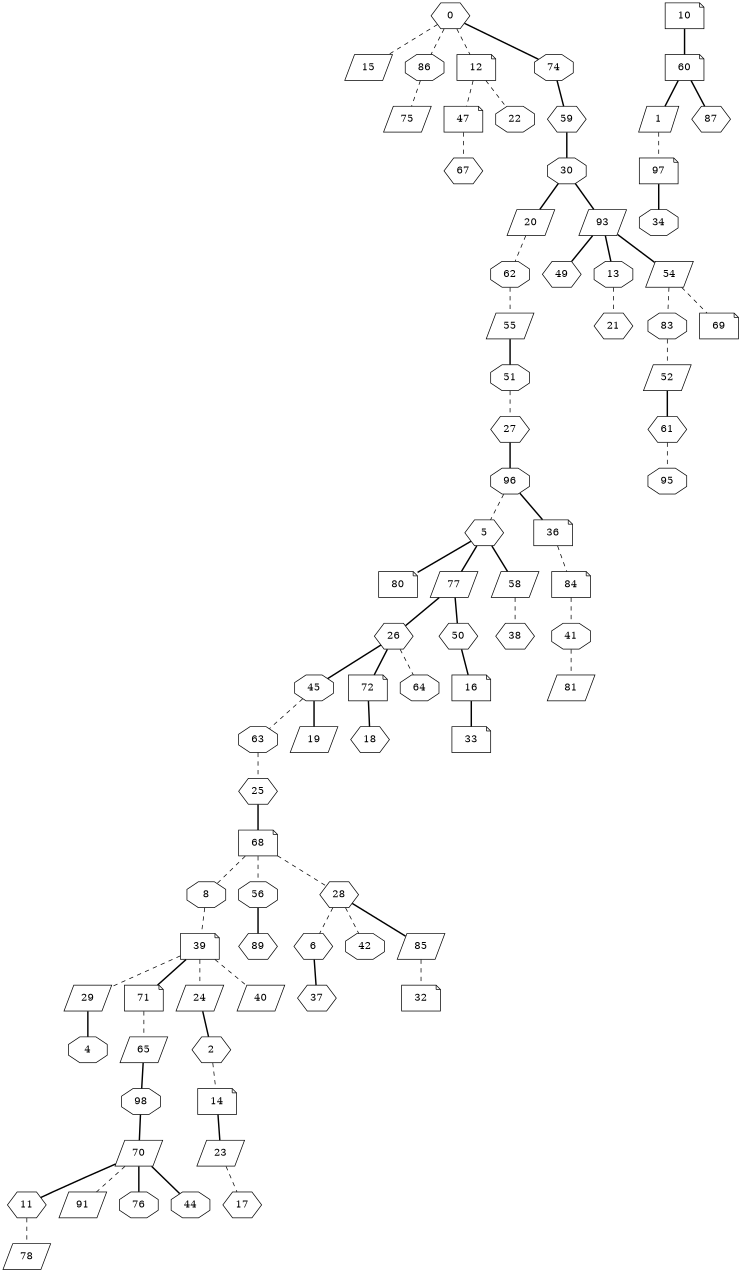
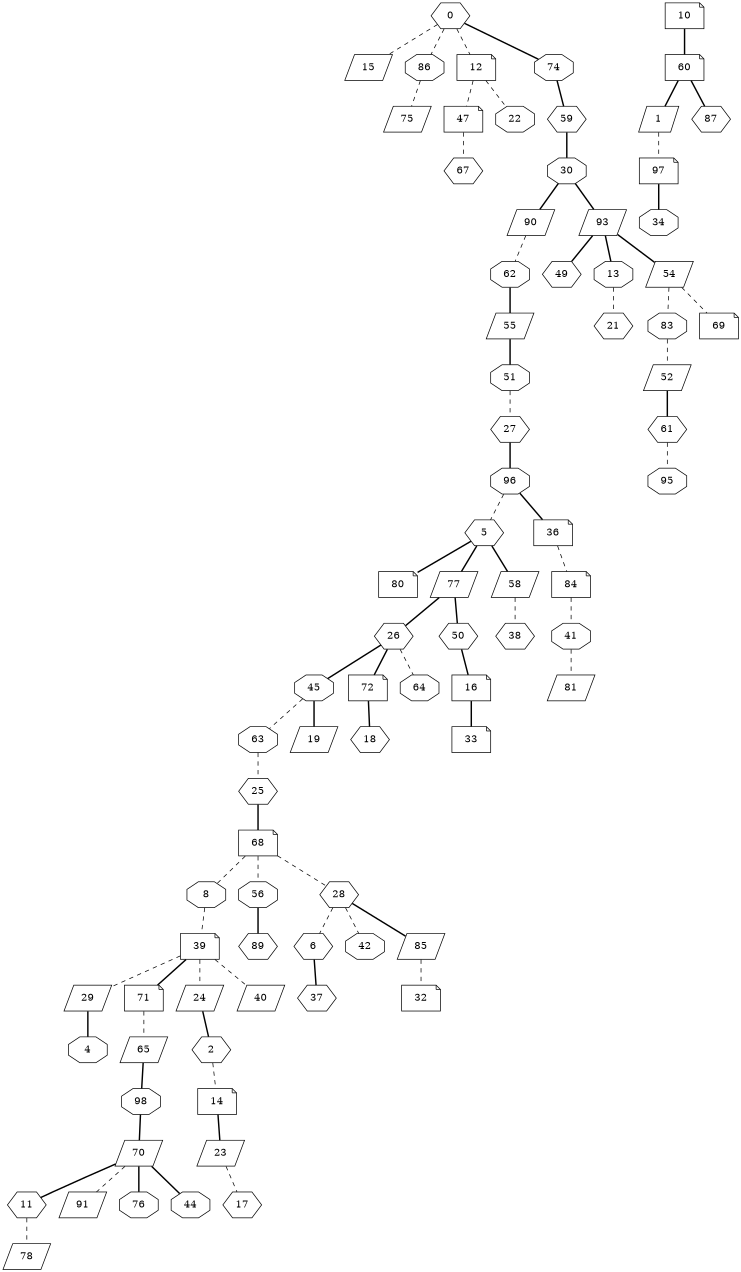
(531, 223) -> (531, 223)
(510, 300) -> (510, 300)
